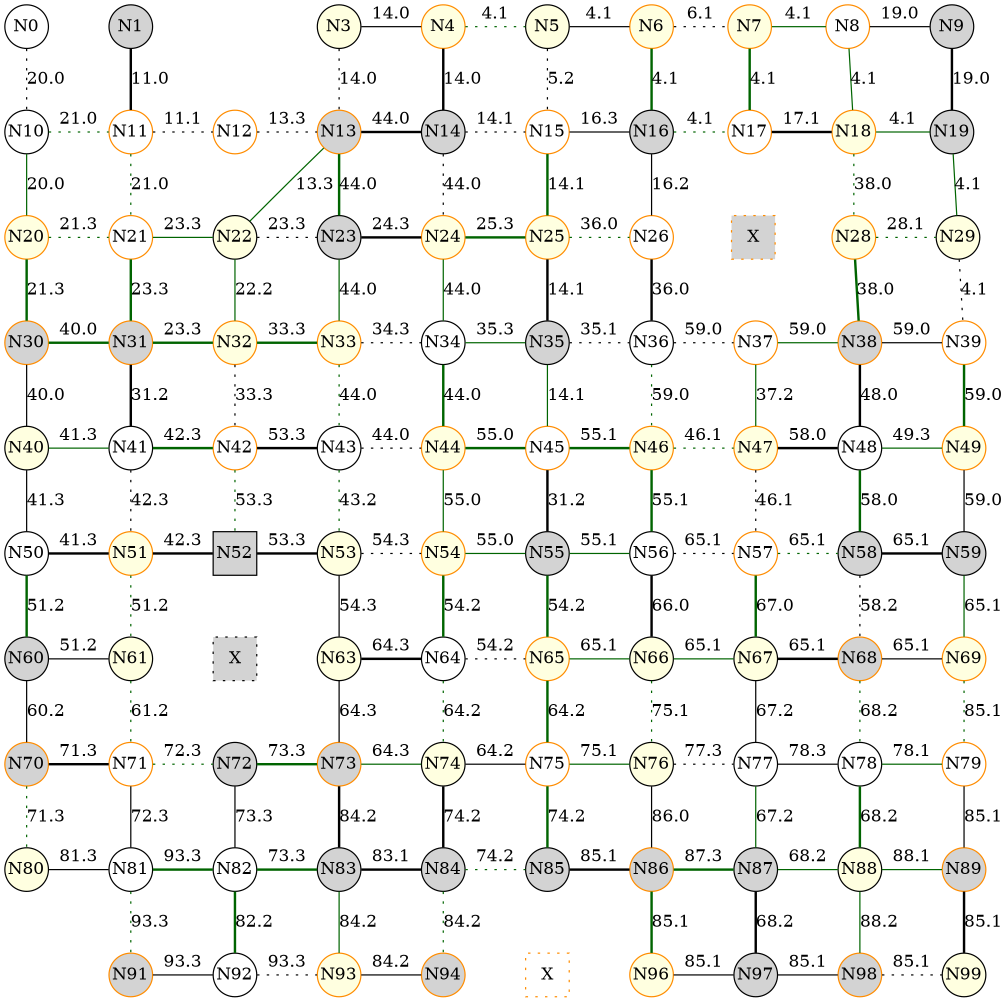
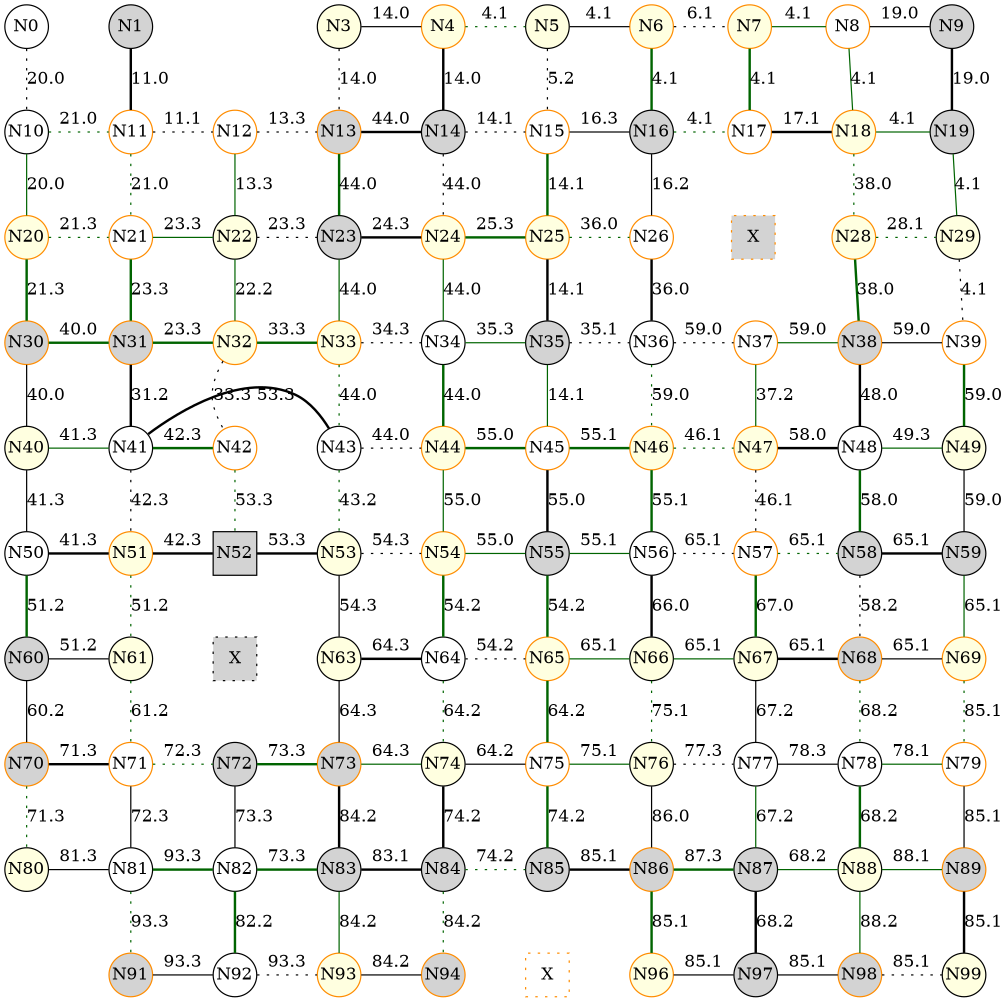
(287, 184) -> (235, 185)
(287, 448) -> (241, 390)
(964, 448) -> (964, 448)
(567, 501) -> (567, 501)
